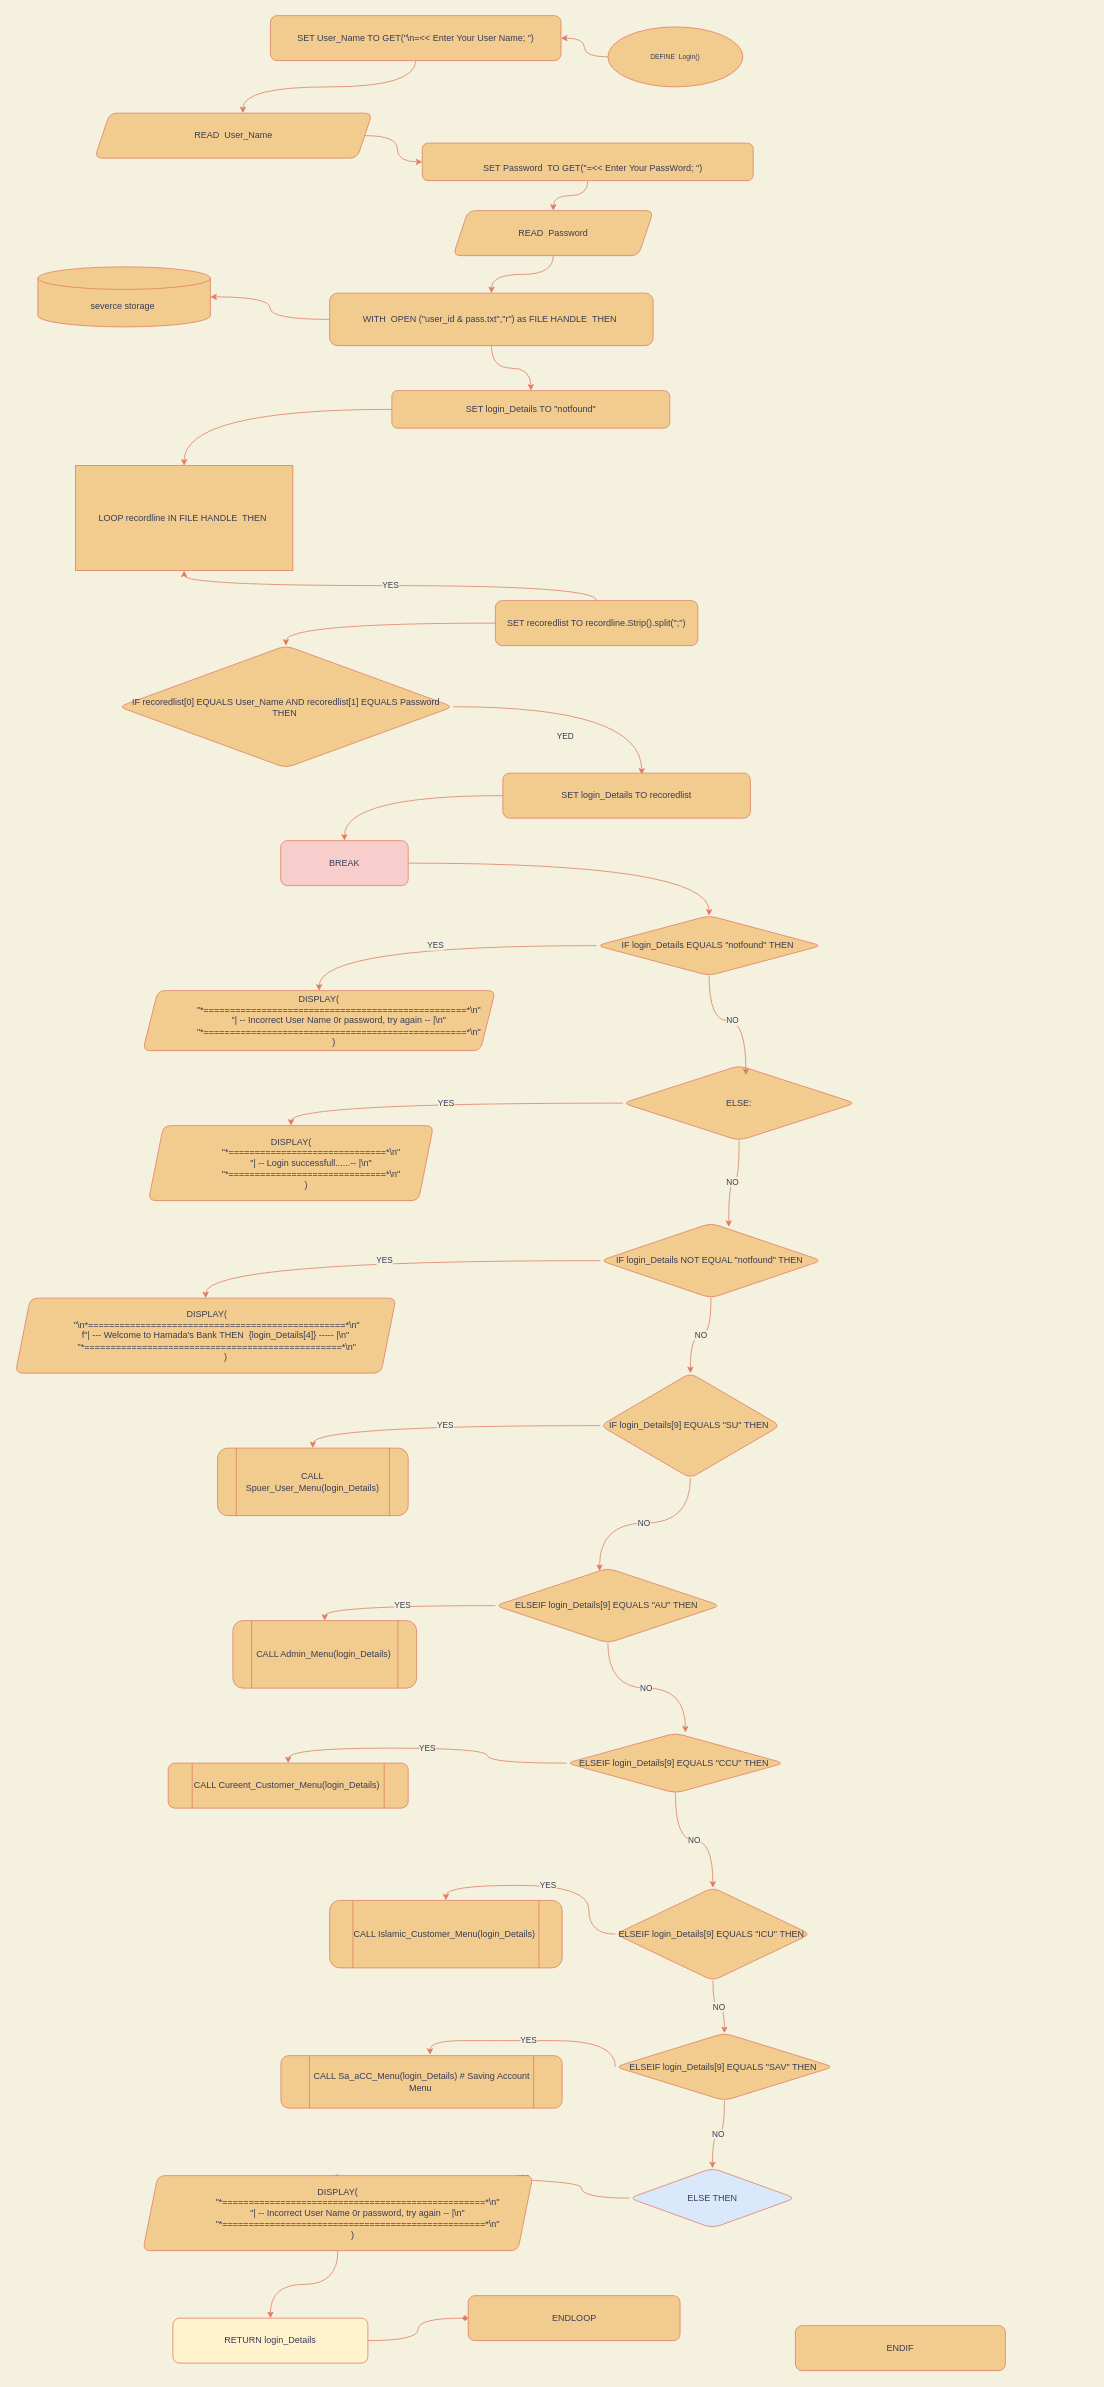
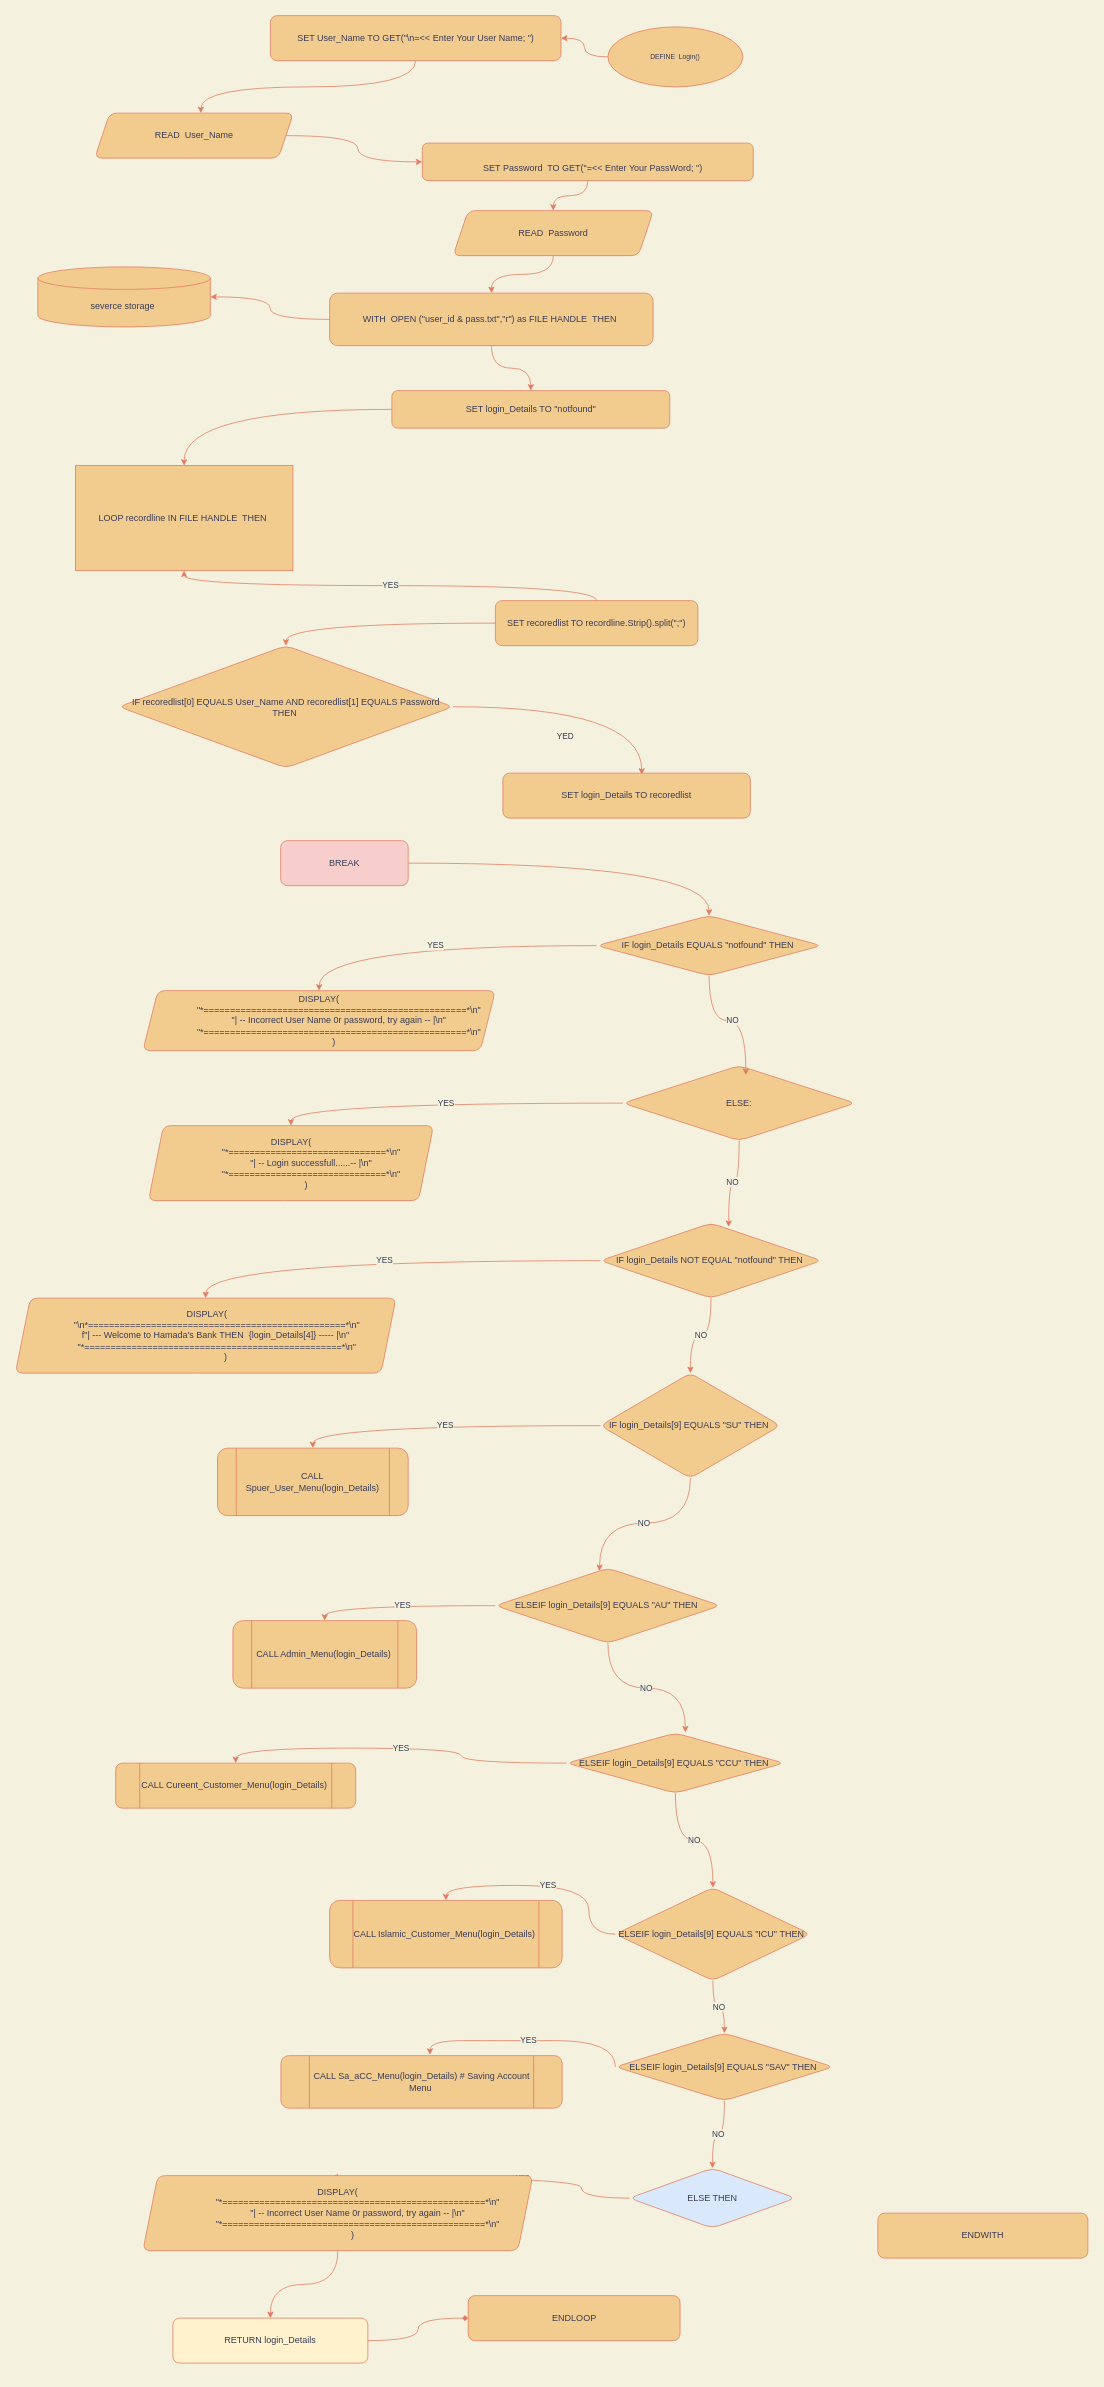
(233, 135) -> (194, 135)
(401, 802) -> none
(288, 1785) -> (236, 1785)
none -> (983, 2235)
(900, 2348) -> none
